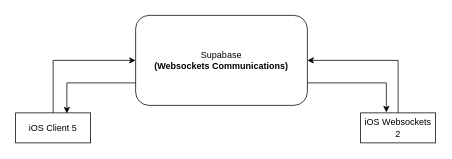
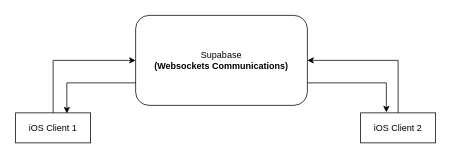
(53, 128) -> (53, 128)
(398, 128) -> (398, 128)
